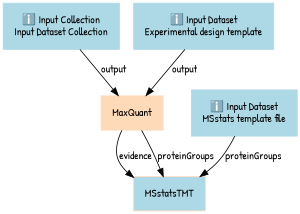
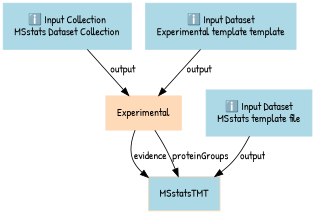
(61, 26) -> (67, 26)
(204, 26) -> (221, 26)
(132, 113) -> (144, 113)
(253, 156) -> (253, 156)
